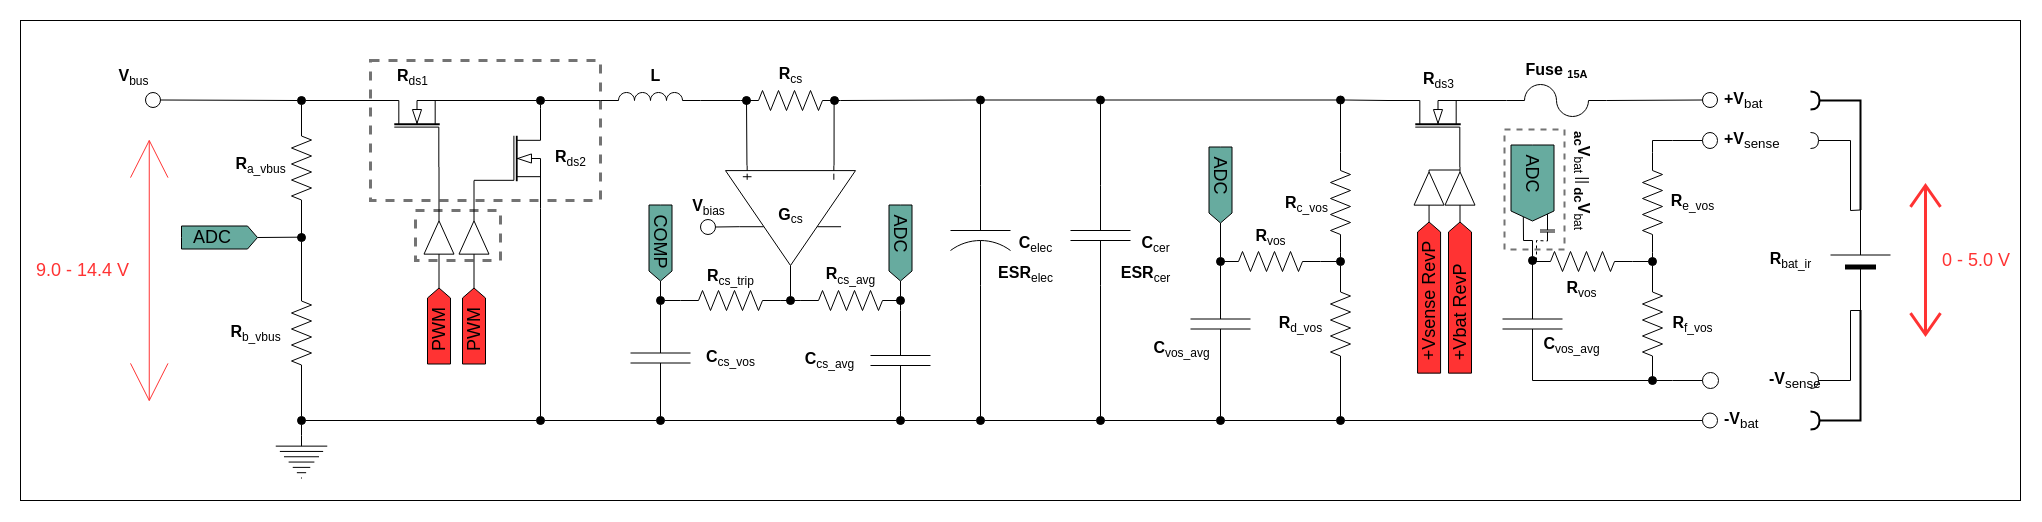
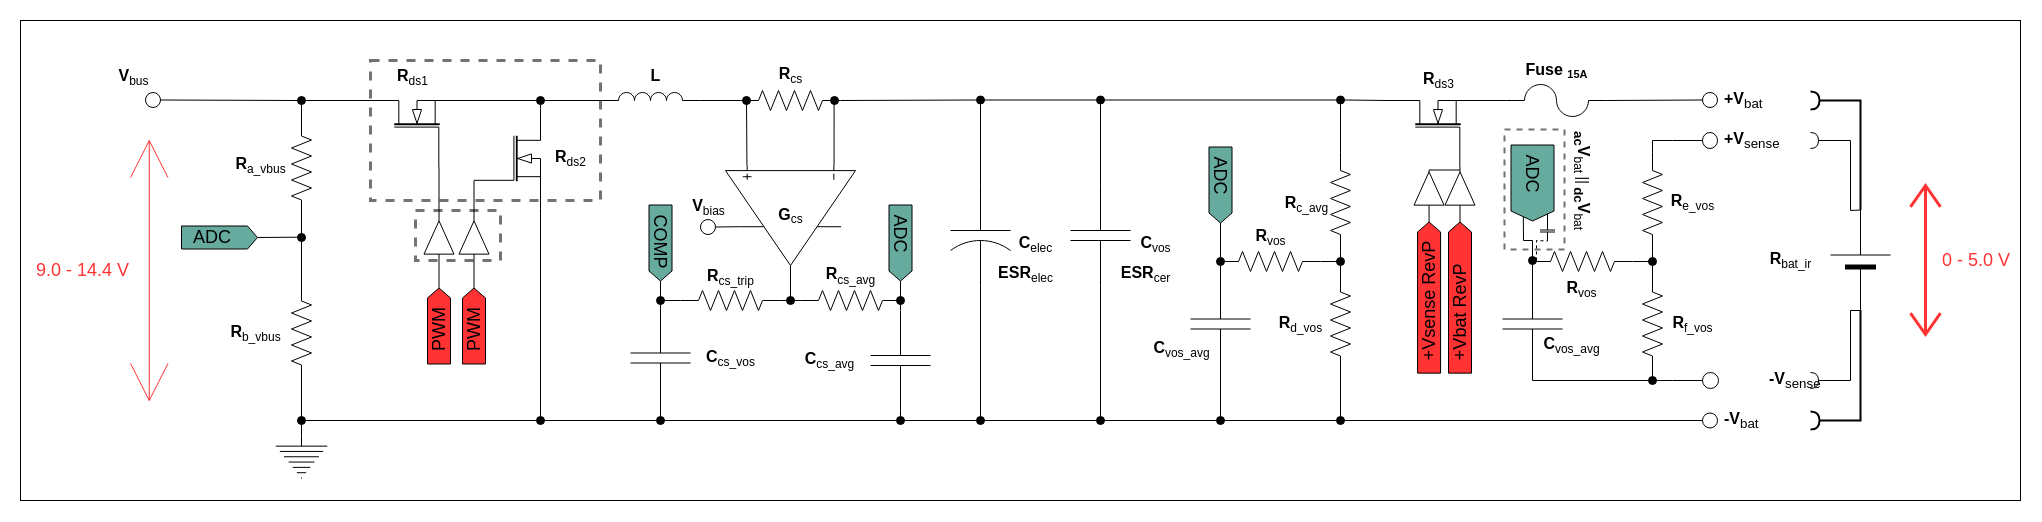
(1307, 205) -> (1307, 205)
(1156, 245) -> (1156, 245)
